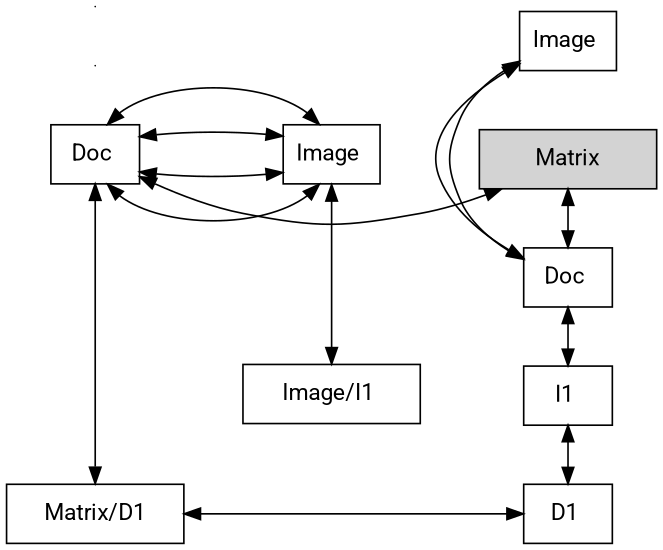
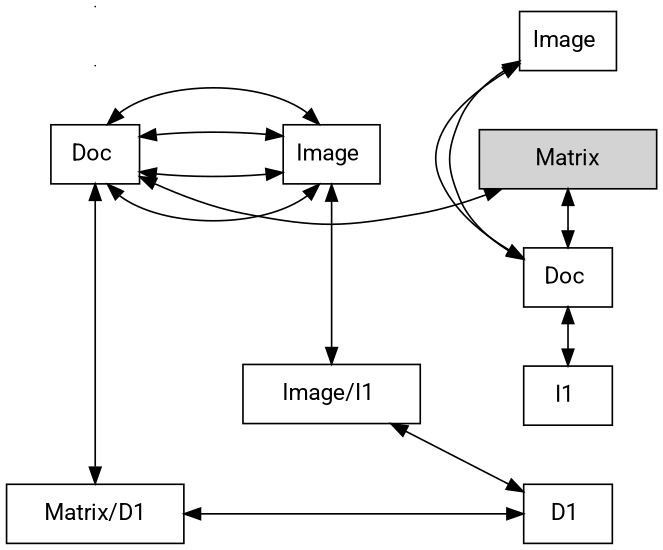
(568, 455) -> (457, 458)
